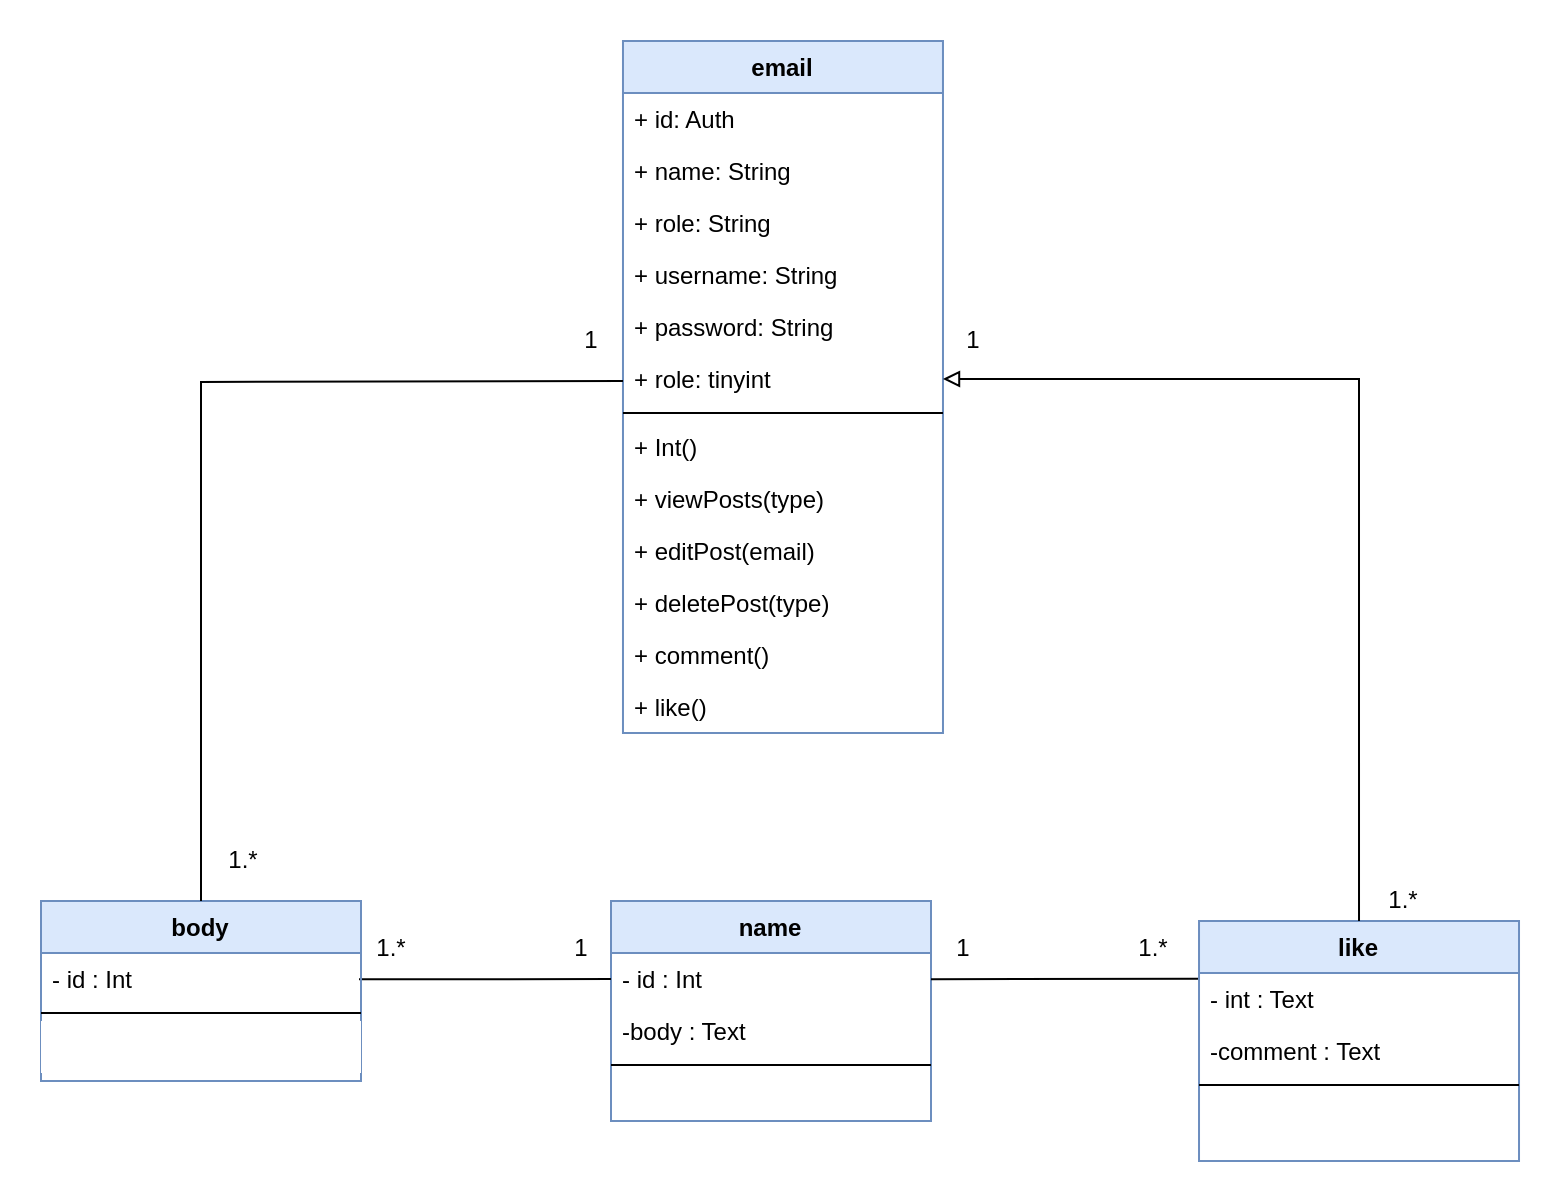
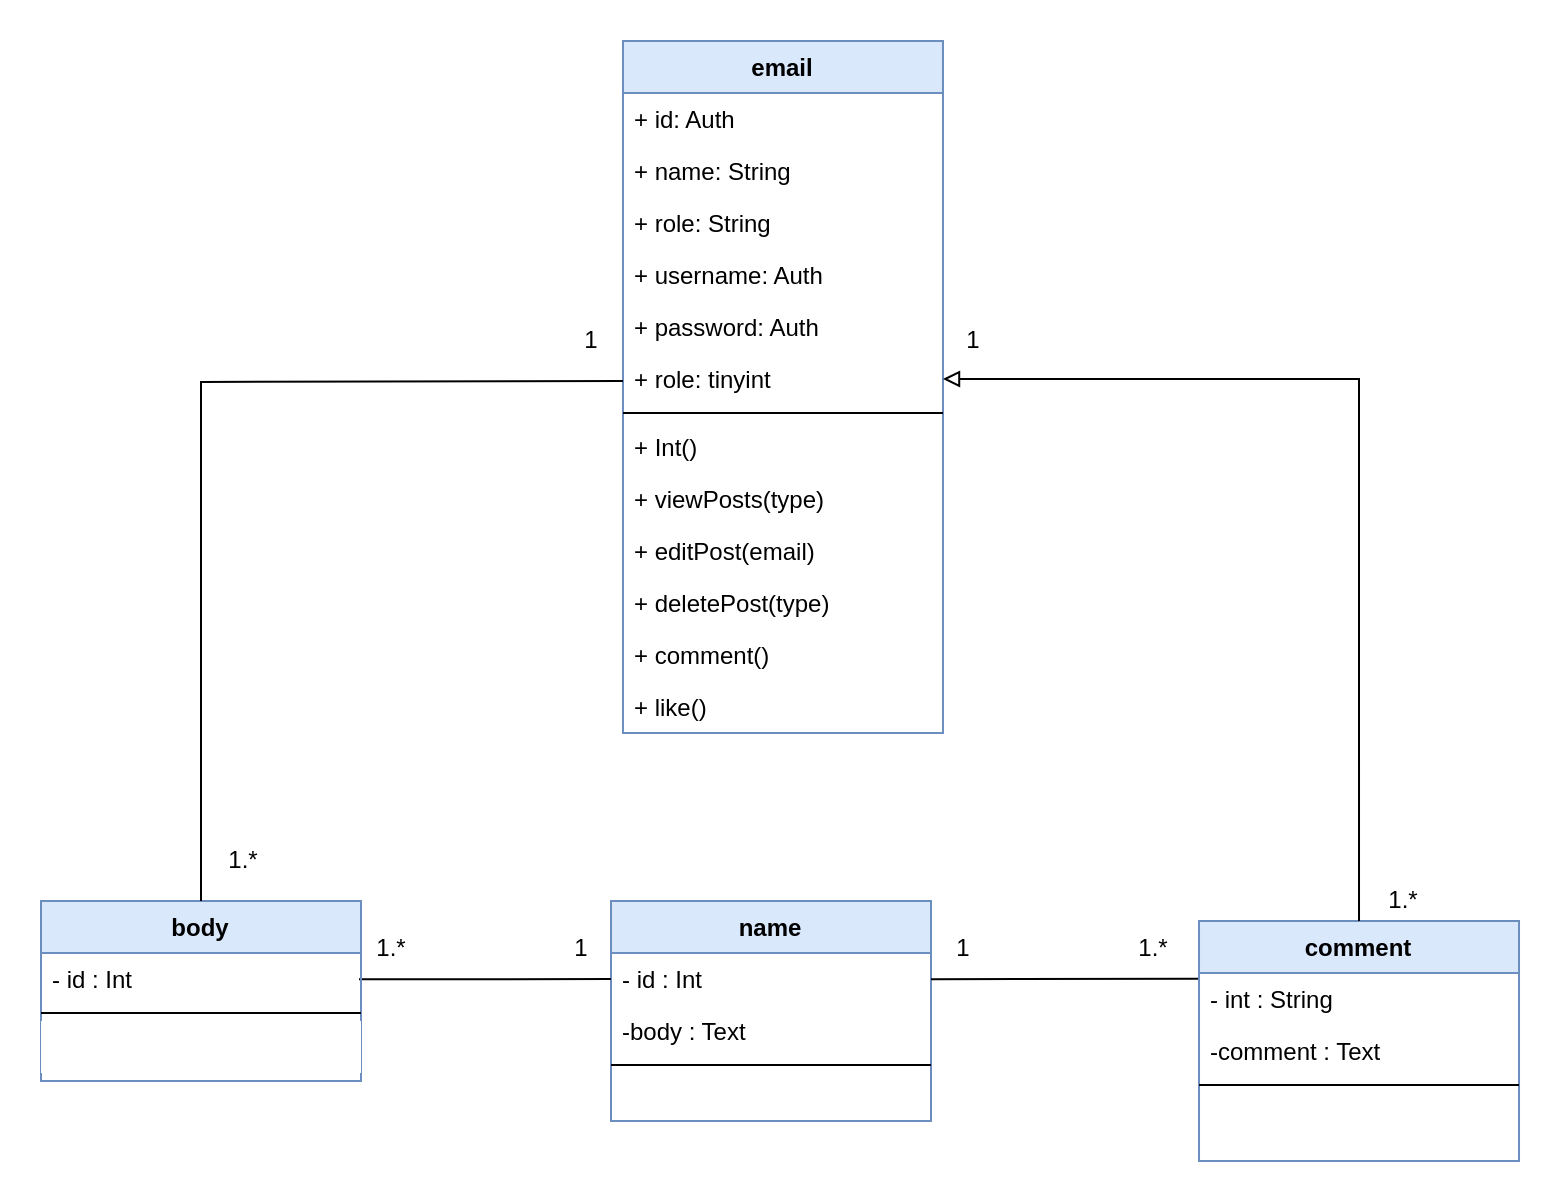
(742, 276) -> (732, 276)
(742, 328) -> (732, 328)
(1358, 948) -> (1358, 948)
(1275, 1000) -> (1285, 1000)
